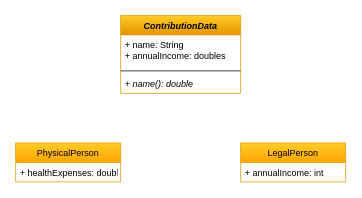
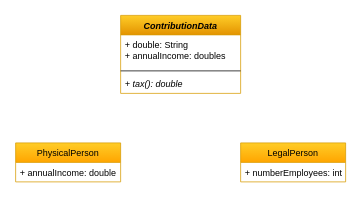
(155, 45) -> (159, 45)
(160, 84) -> (158, 84)
(74, 173) -> (69, 173)
(287, 173) -> (294, 173)
